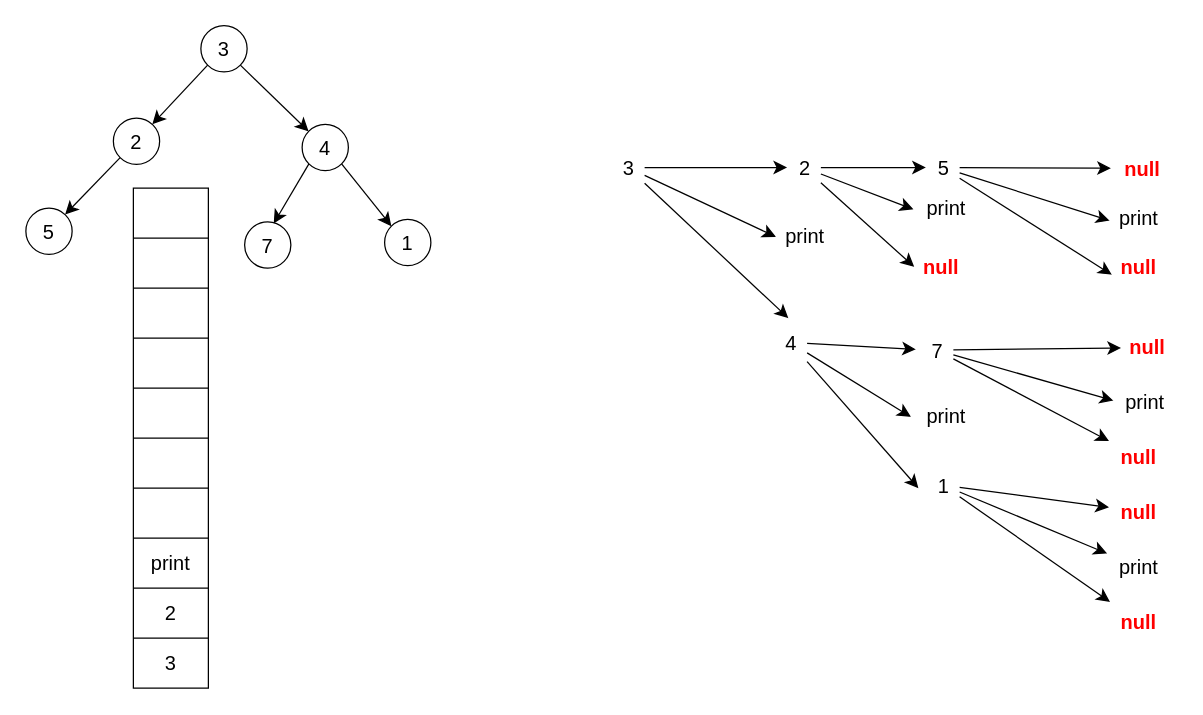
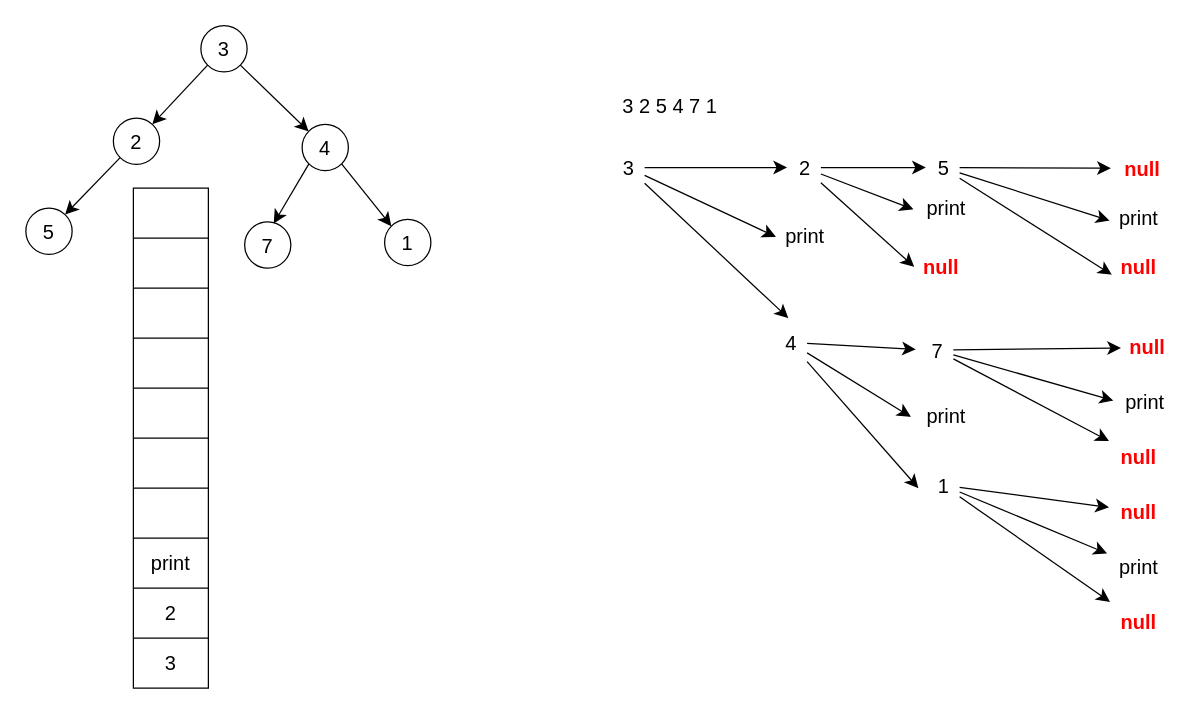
none -> (669, 105)
